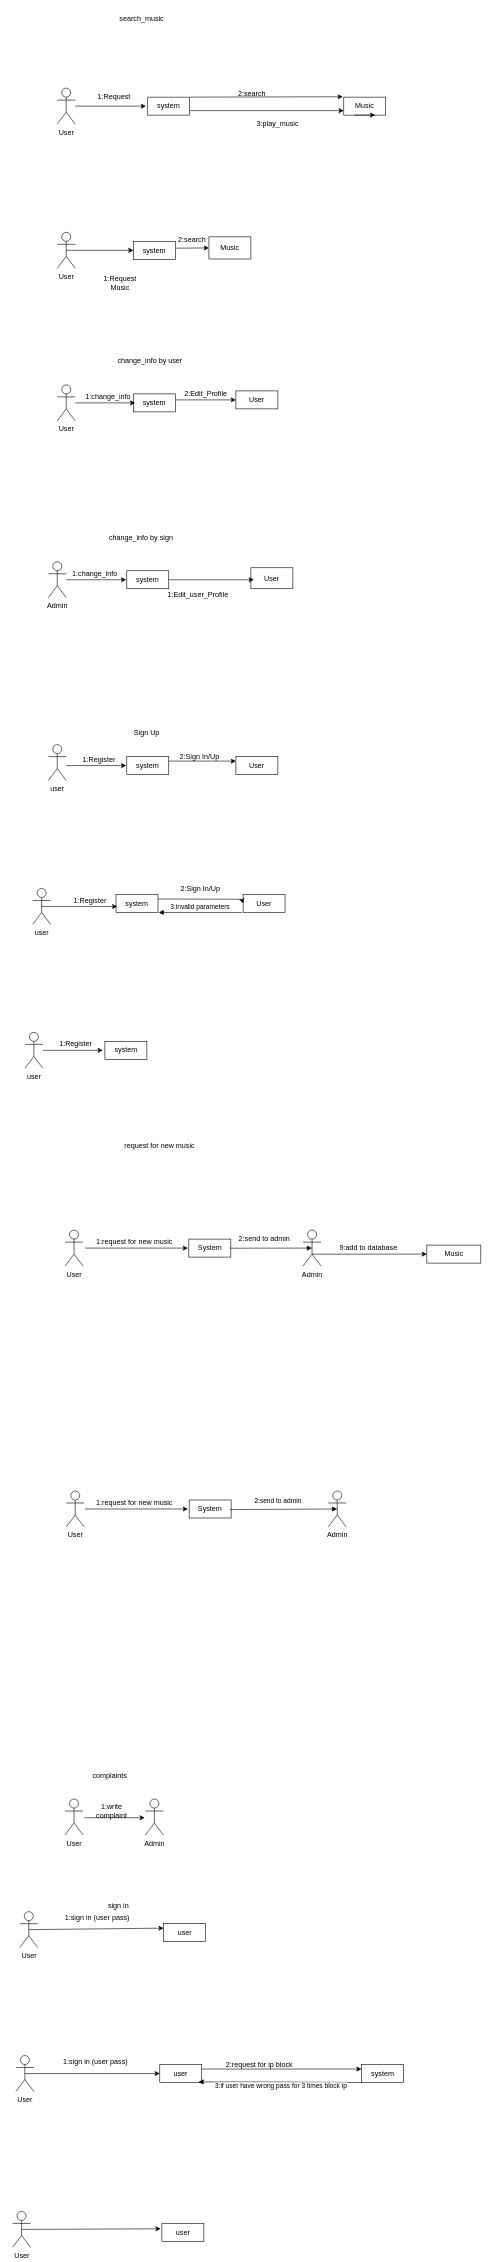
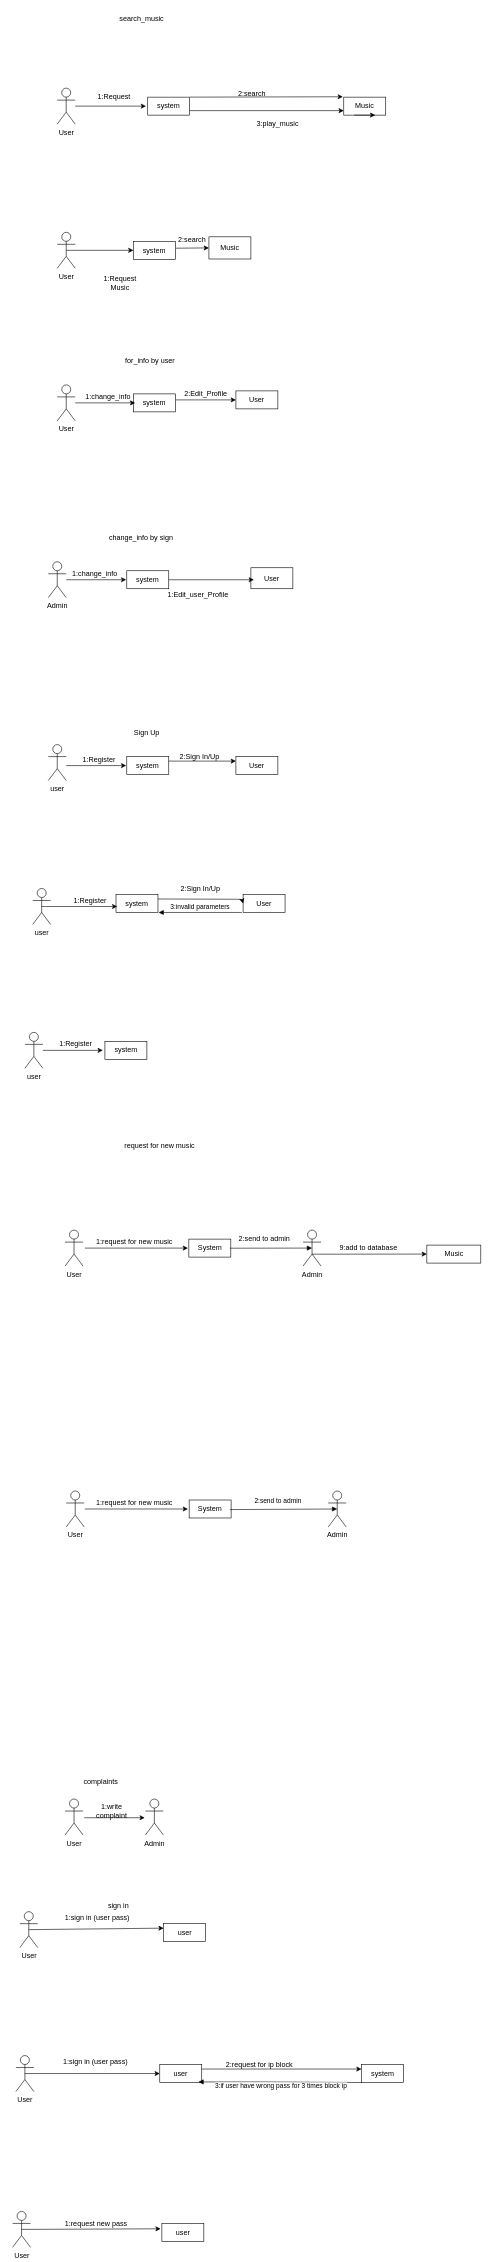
(150, 360) -> (150, 360)
(110, 1776) -> (101, 1782)
none -> (96, 2224)
